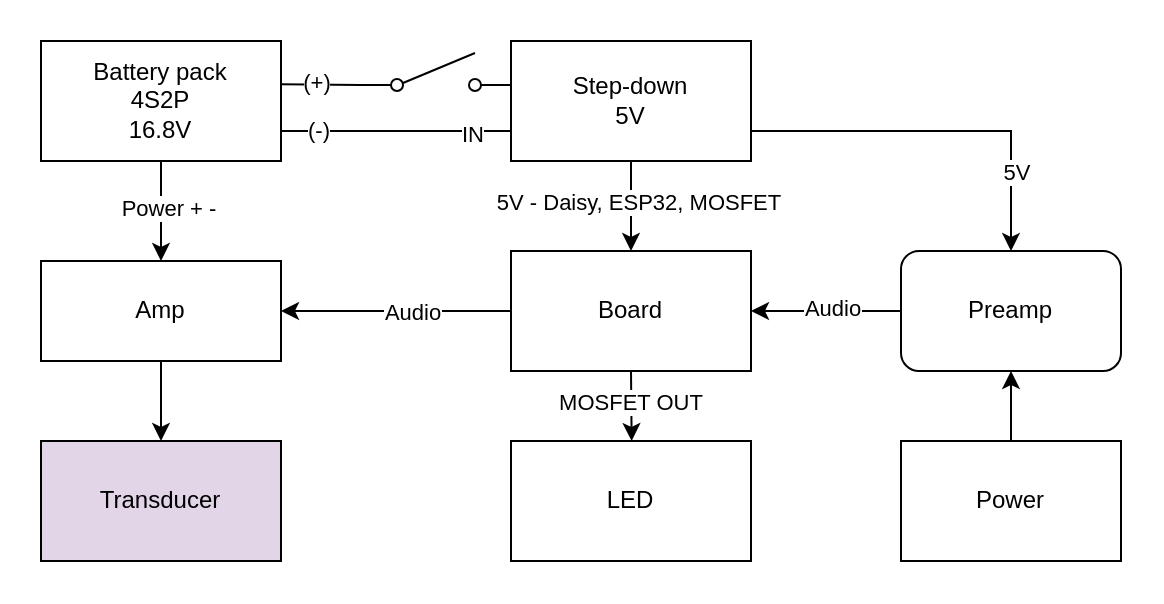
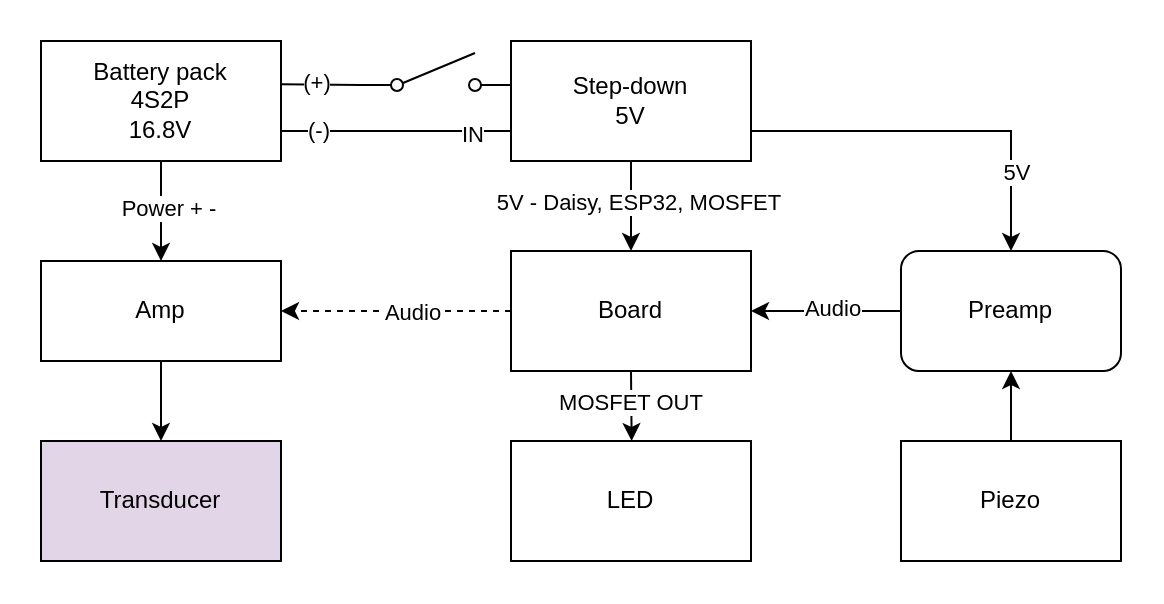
(341, 311) -> (341, 311)
(1011, 501) -> (1011, 501)
